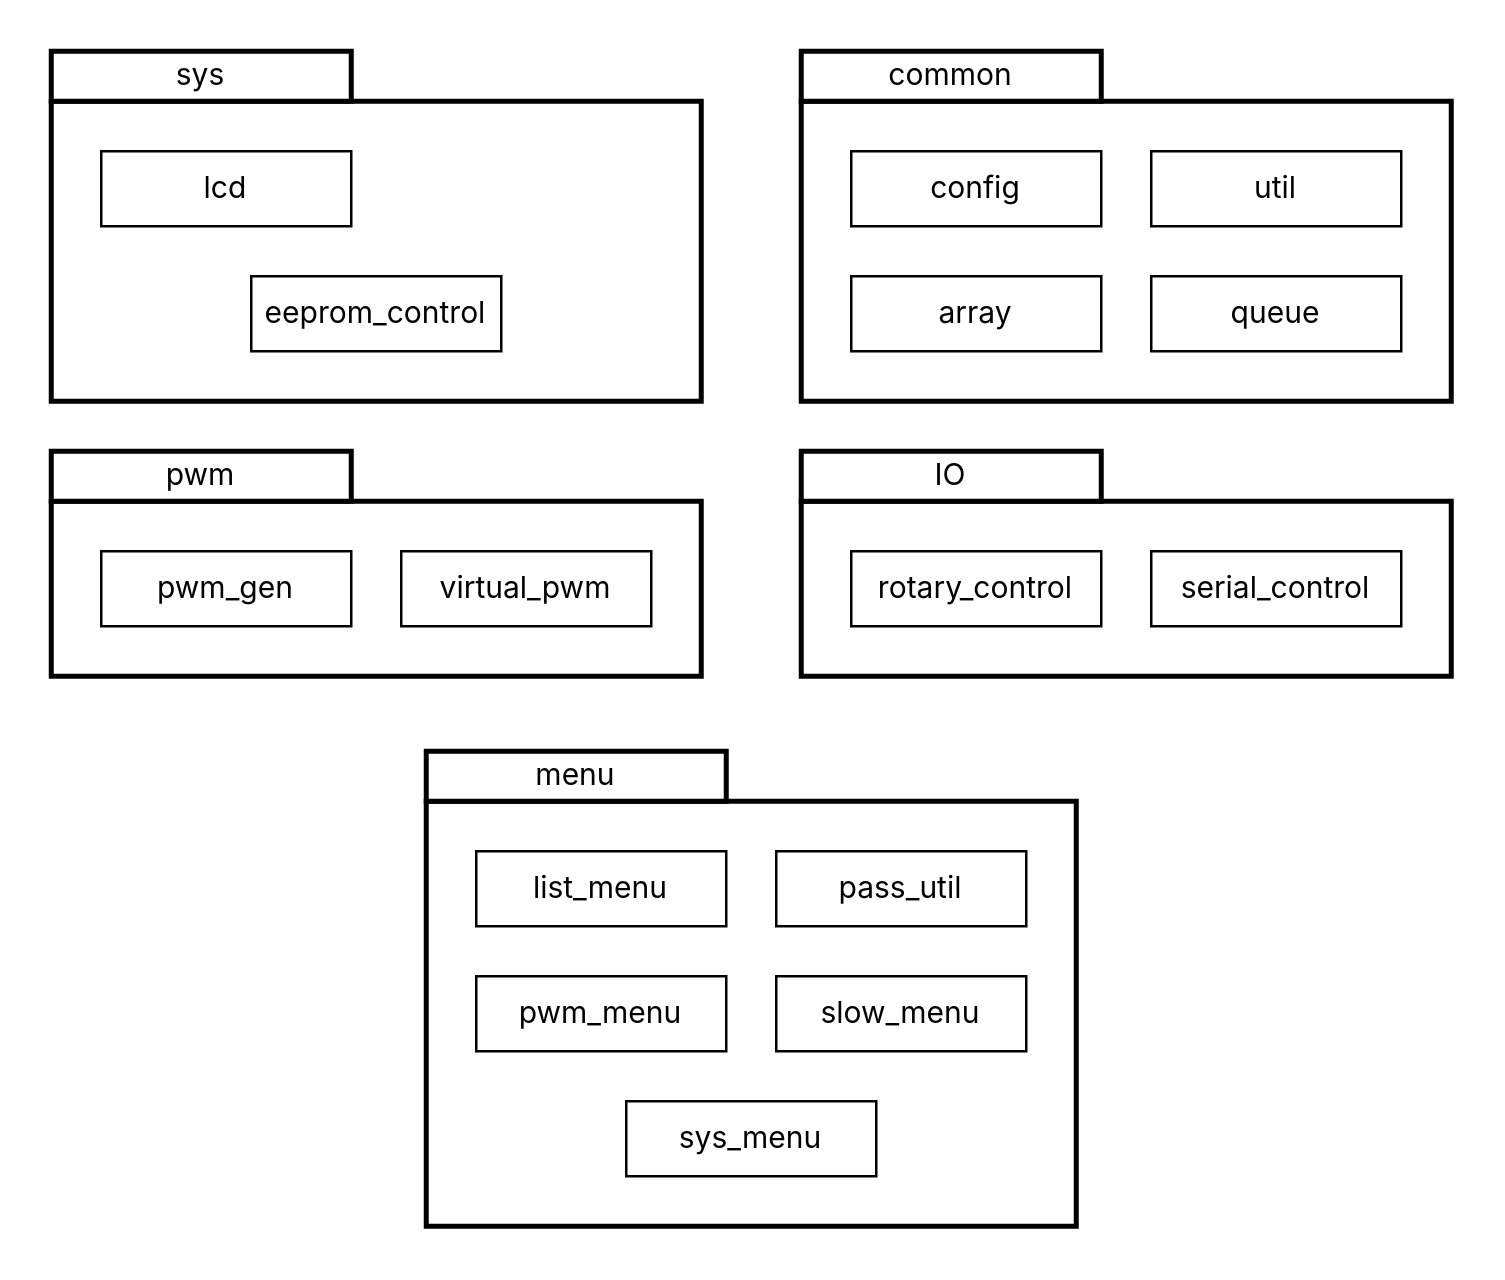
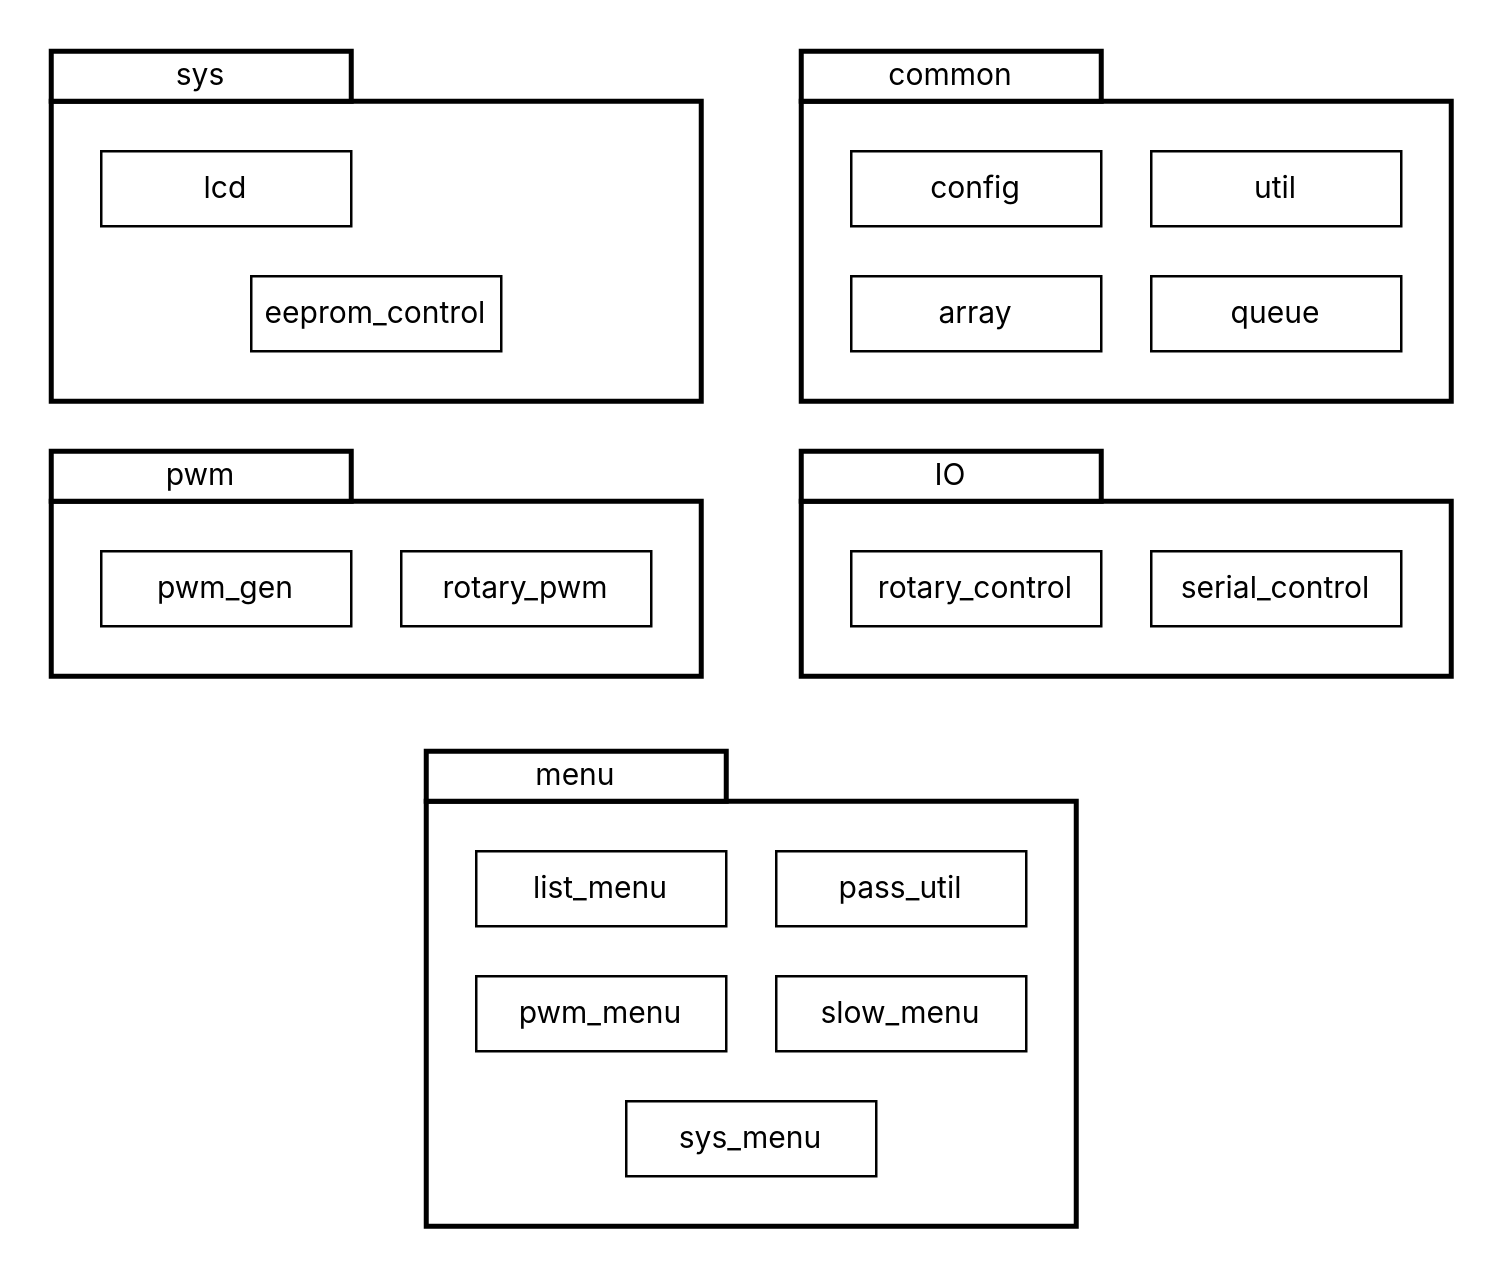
(526, 589) -> (526, 589)
